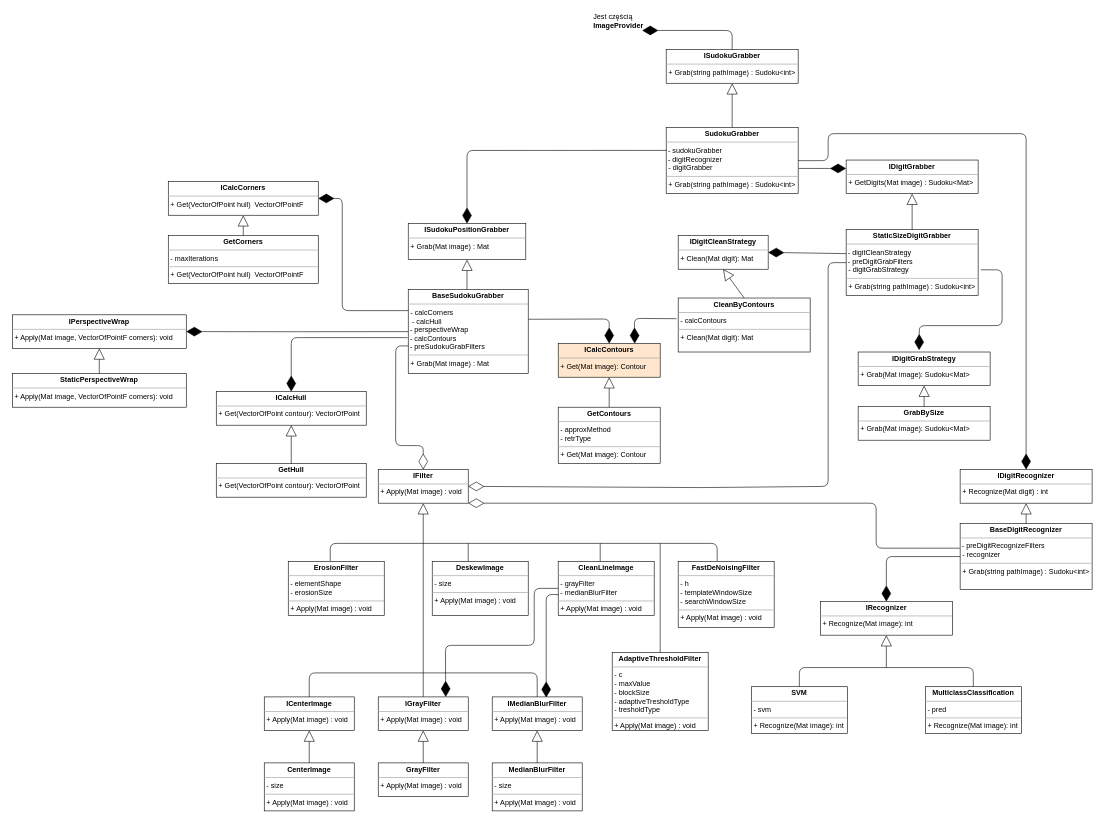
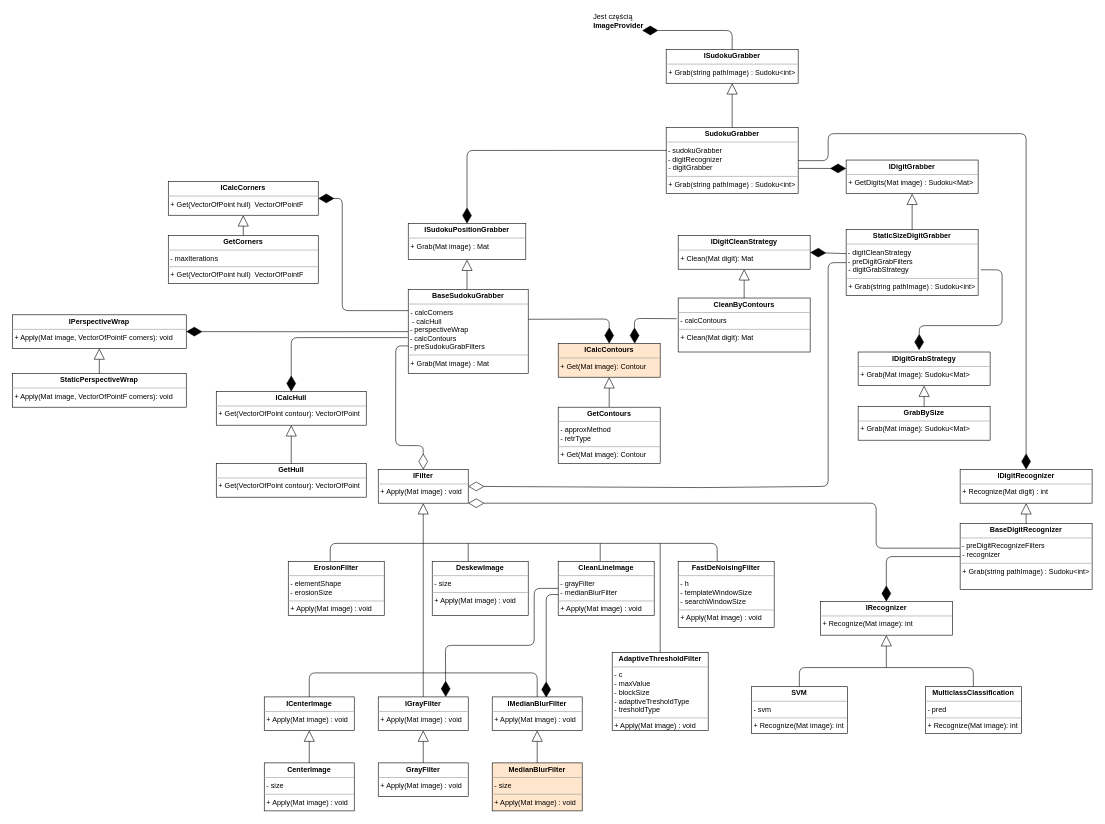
(723, 252) -> (744, 252)
(537, 787) -> (537, 787)
